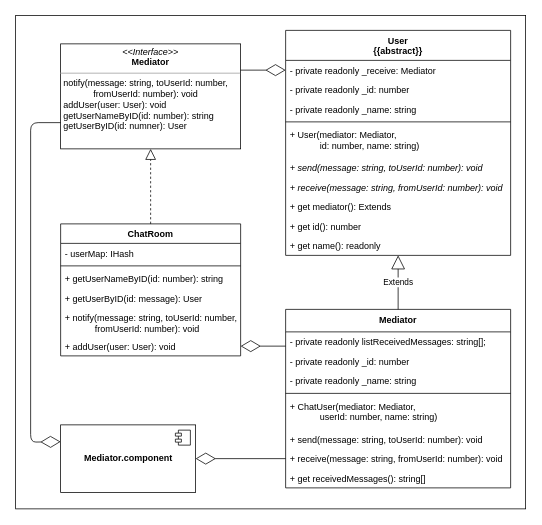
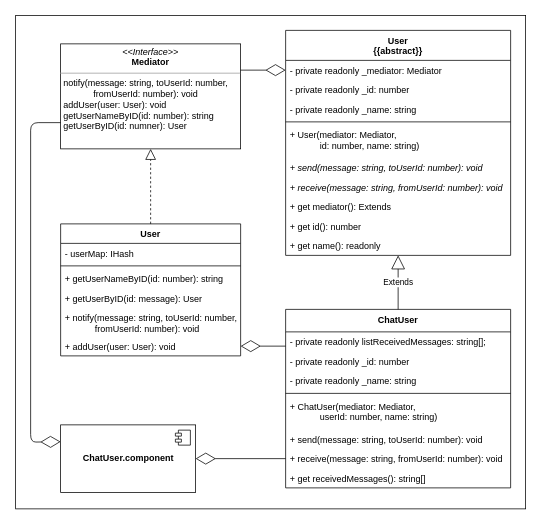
(372, 71) -> (375, 71)
(150, 234) -> (150, 234)
(398, 320) -> (398, 320)
(128, 459) -> (128, 459)
